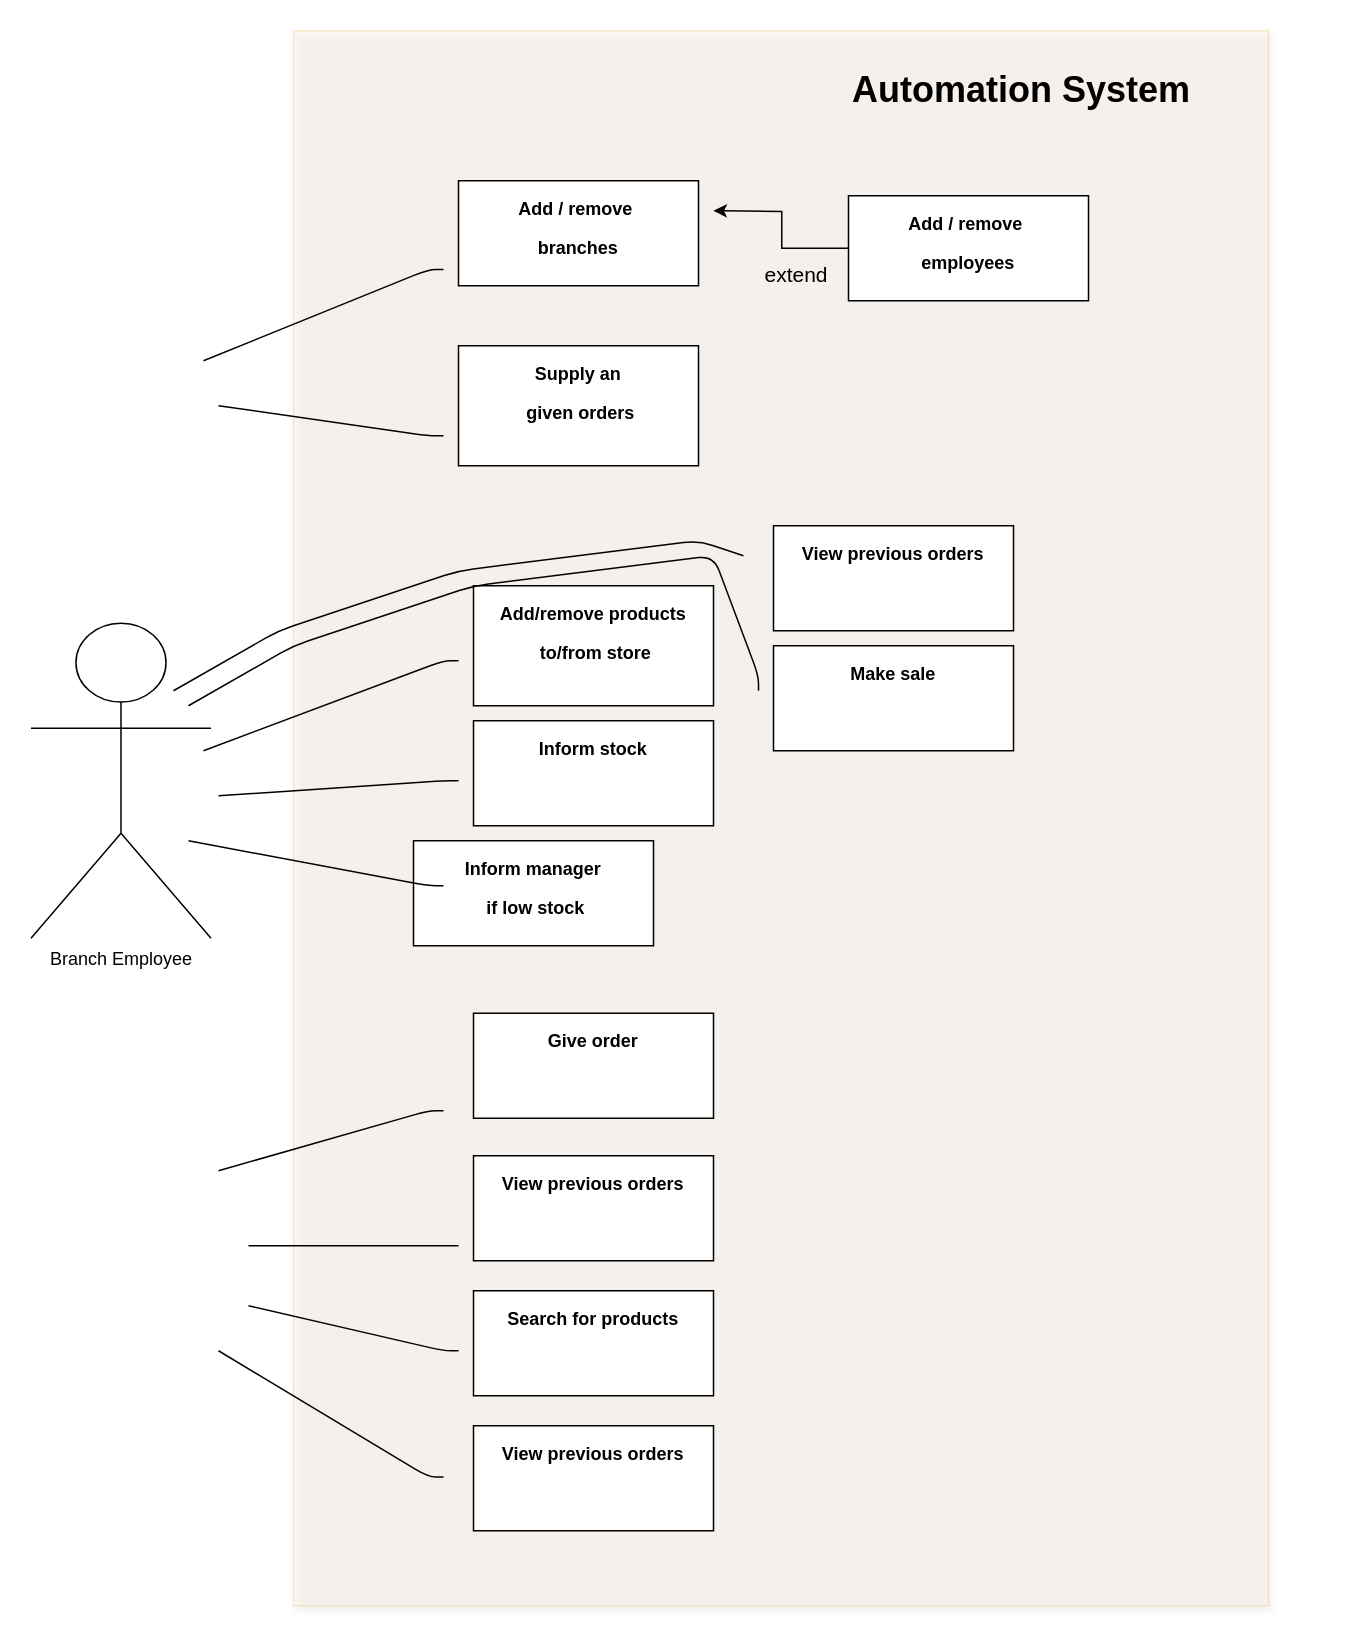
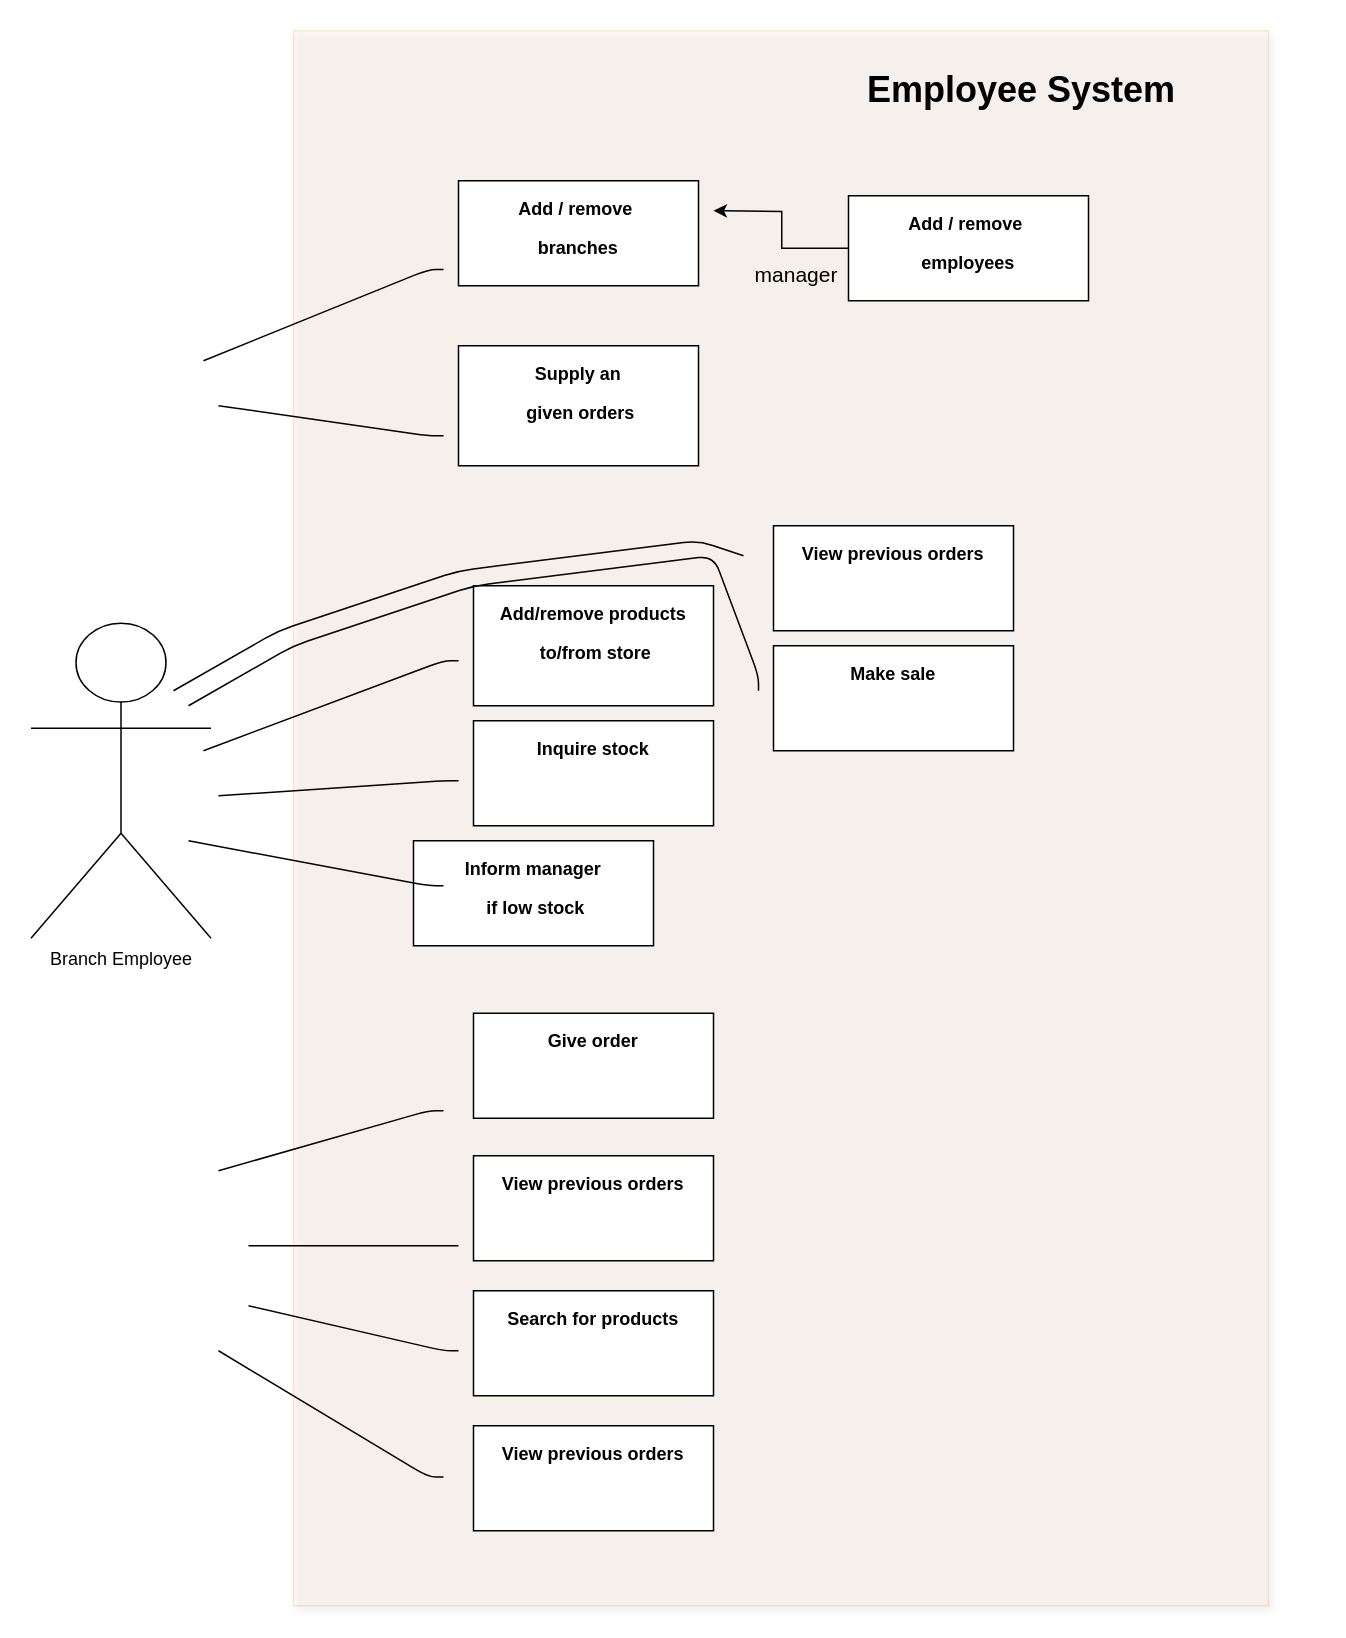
(1022, 91) -> (1022, 91)
(797, 271) -> (797, 271)
(593, 721) -> (593, 721)
